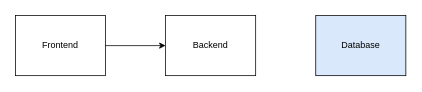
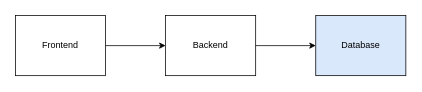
none -> (282, 45)
